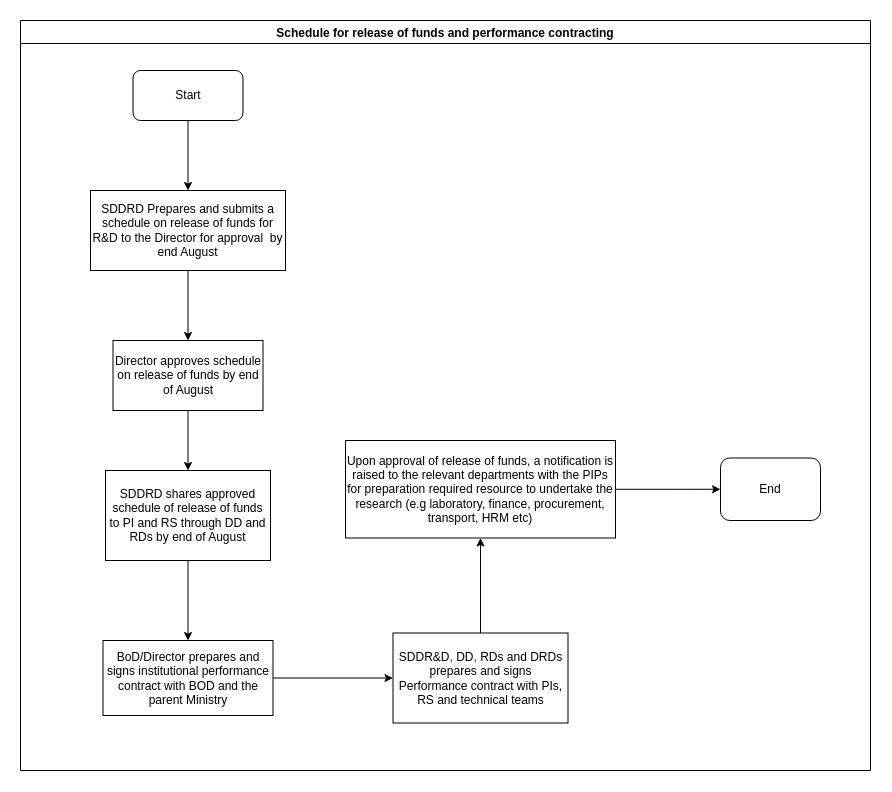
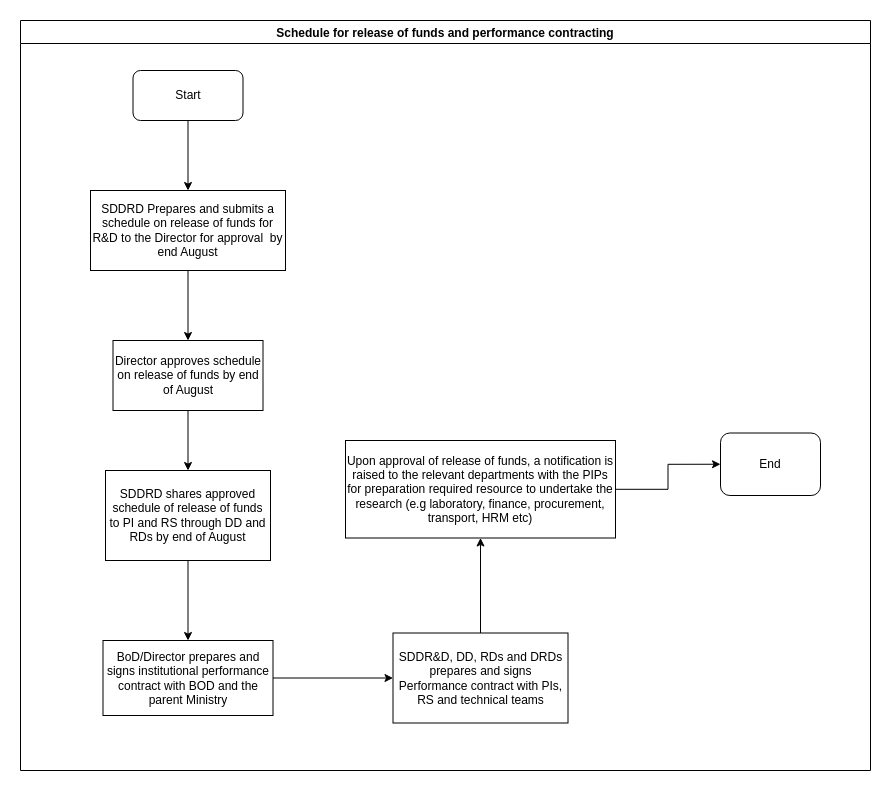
(771, 489) -> (771, 464)
